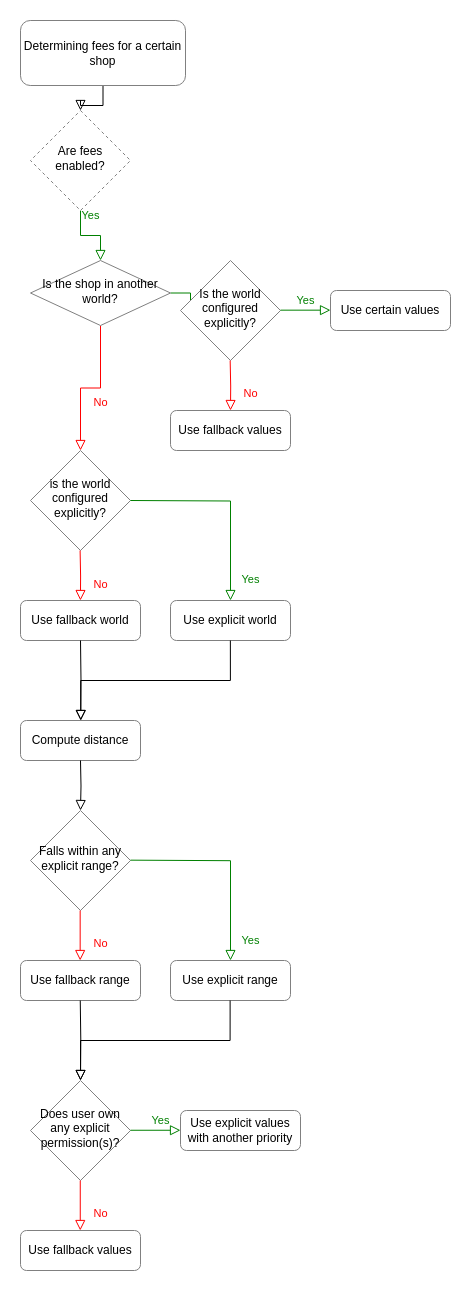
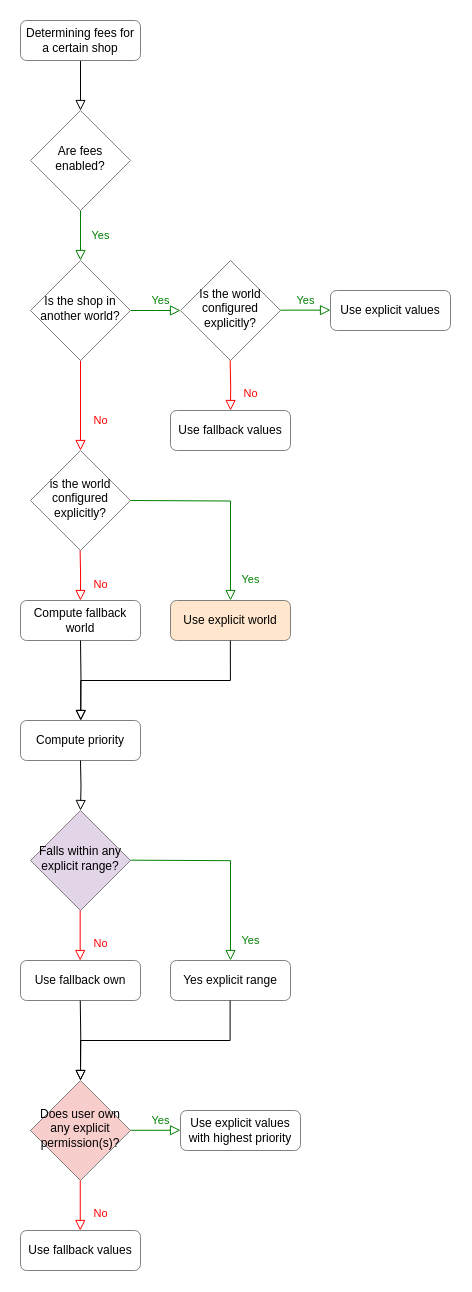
(103, 53) -> (81, 41)
(81, 161) -> (81, 161)
(101, 293) -> (81, 311)
(391, 311) -> (391, 311)
(81, 621) -> (81, 621)
(231, 621) -> (231, 621)
(81, 741) -> (81, 741)
(81, 861) -> (81, 861)
(81, 981) -> (81, 981)
(231, 981) -> (231, 981)
(81, 1131) -> (81, 1131)
(241, 1131) -> (241, 1131)
